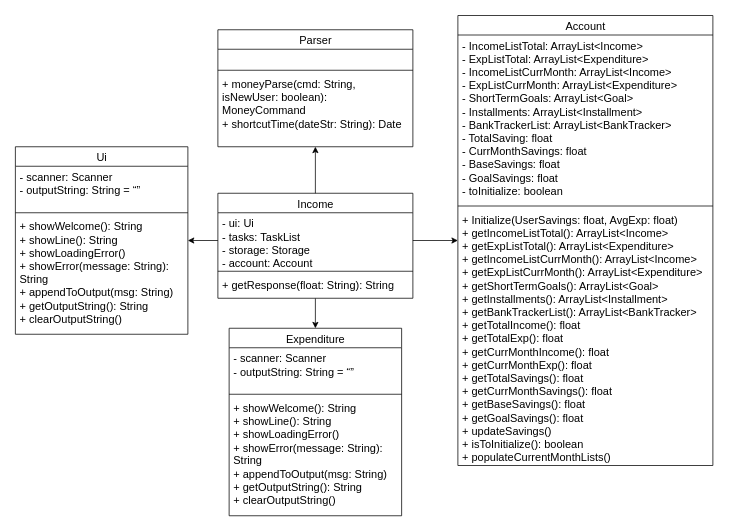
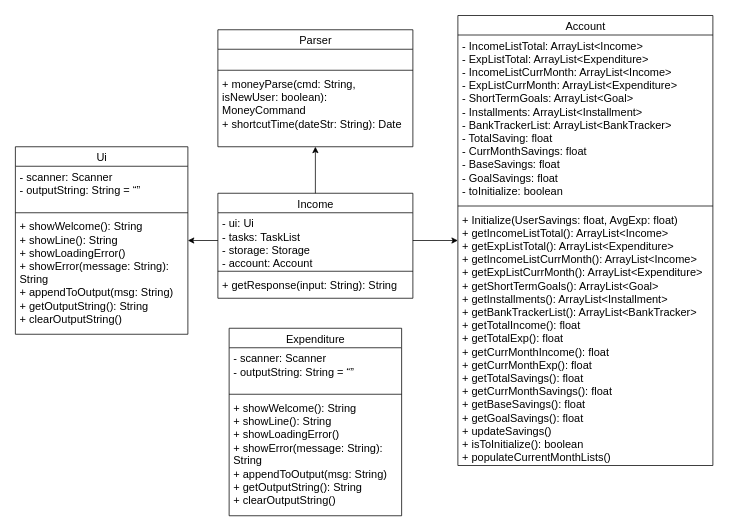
(304, 285) -> (304, 285)
(315, 310) -> none
